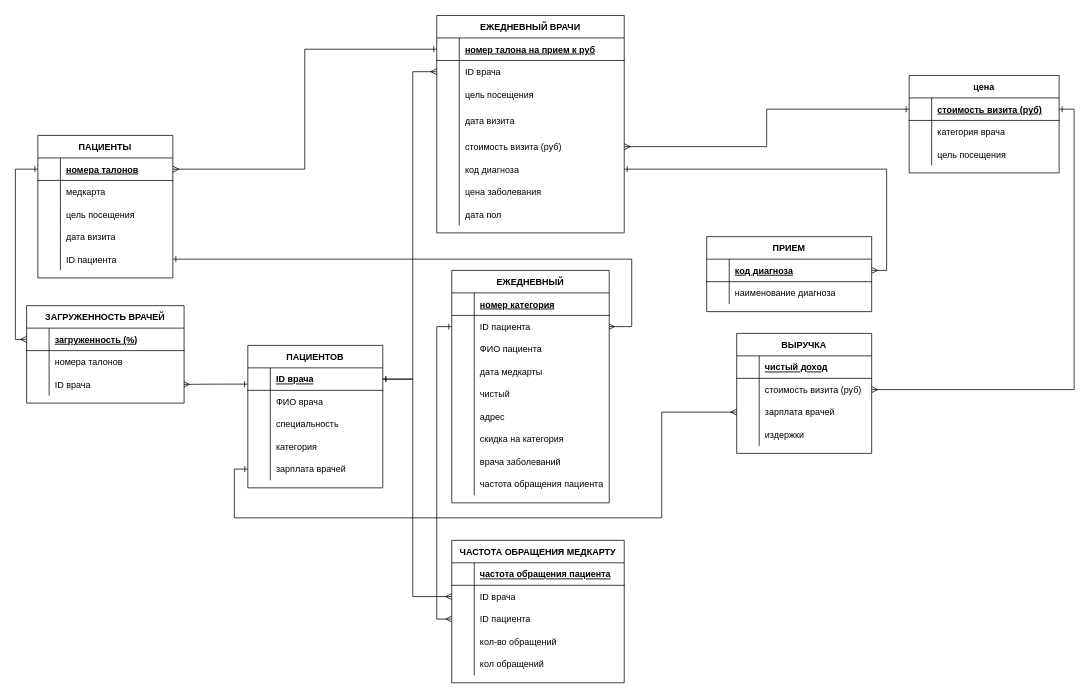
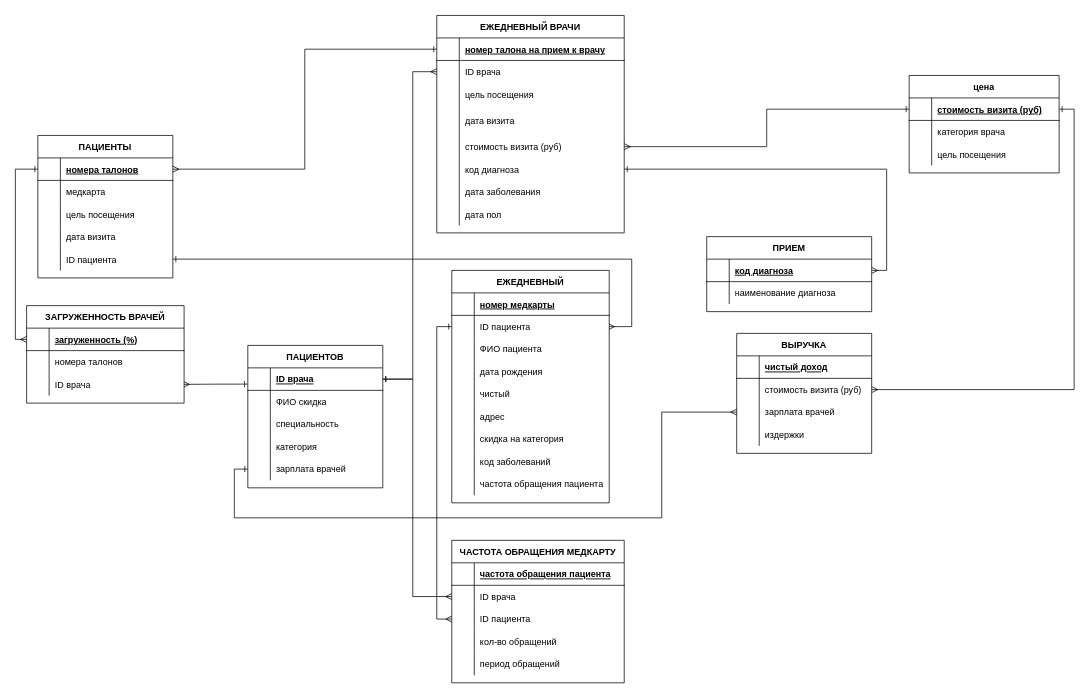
(527, 50) -> (532, 50)
(504, 192) -> (504, 192)
(517, 305) -> (514, 305)
(512, 372) -> (512, 372)
(298, 402) -> (300, 402)
(522, 462) -> (517, 462)
(512, 665) -> (519, 665)
